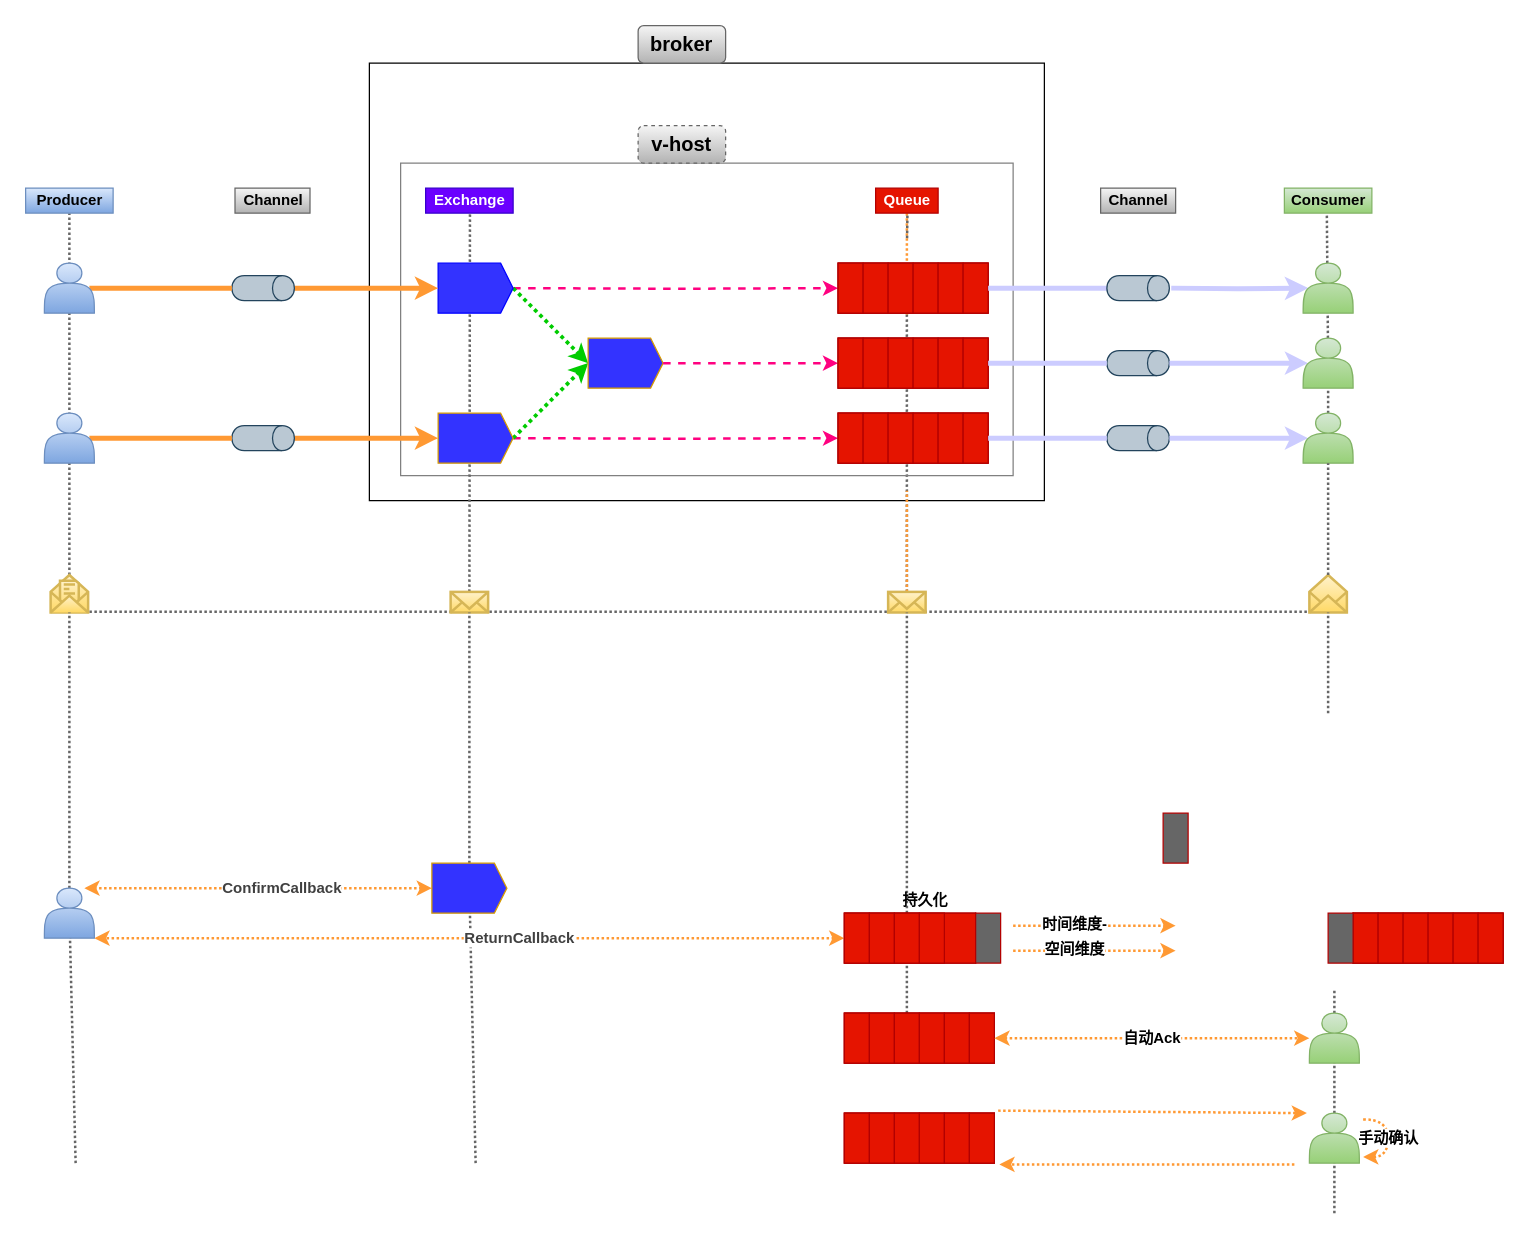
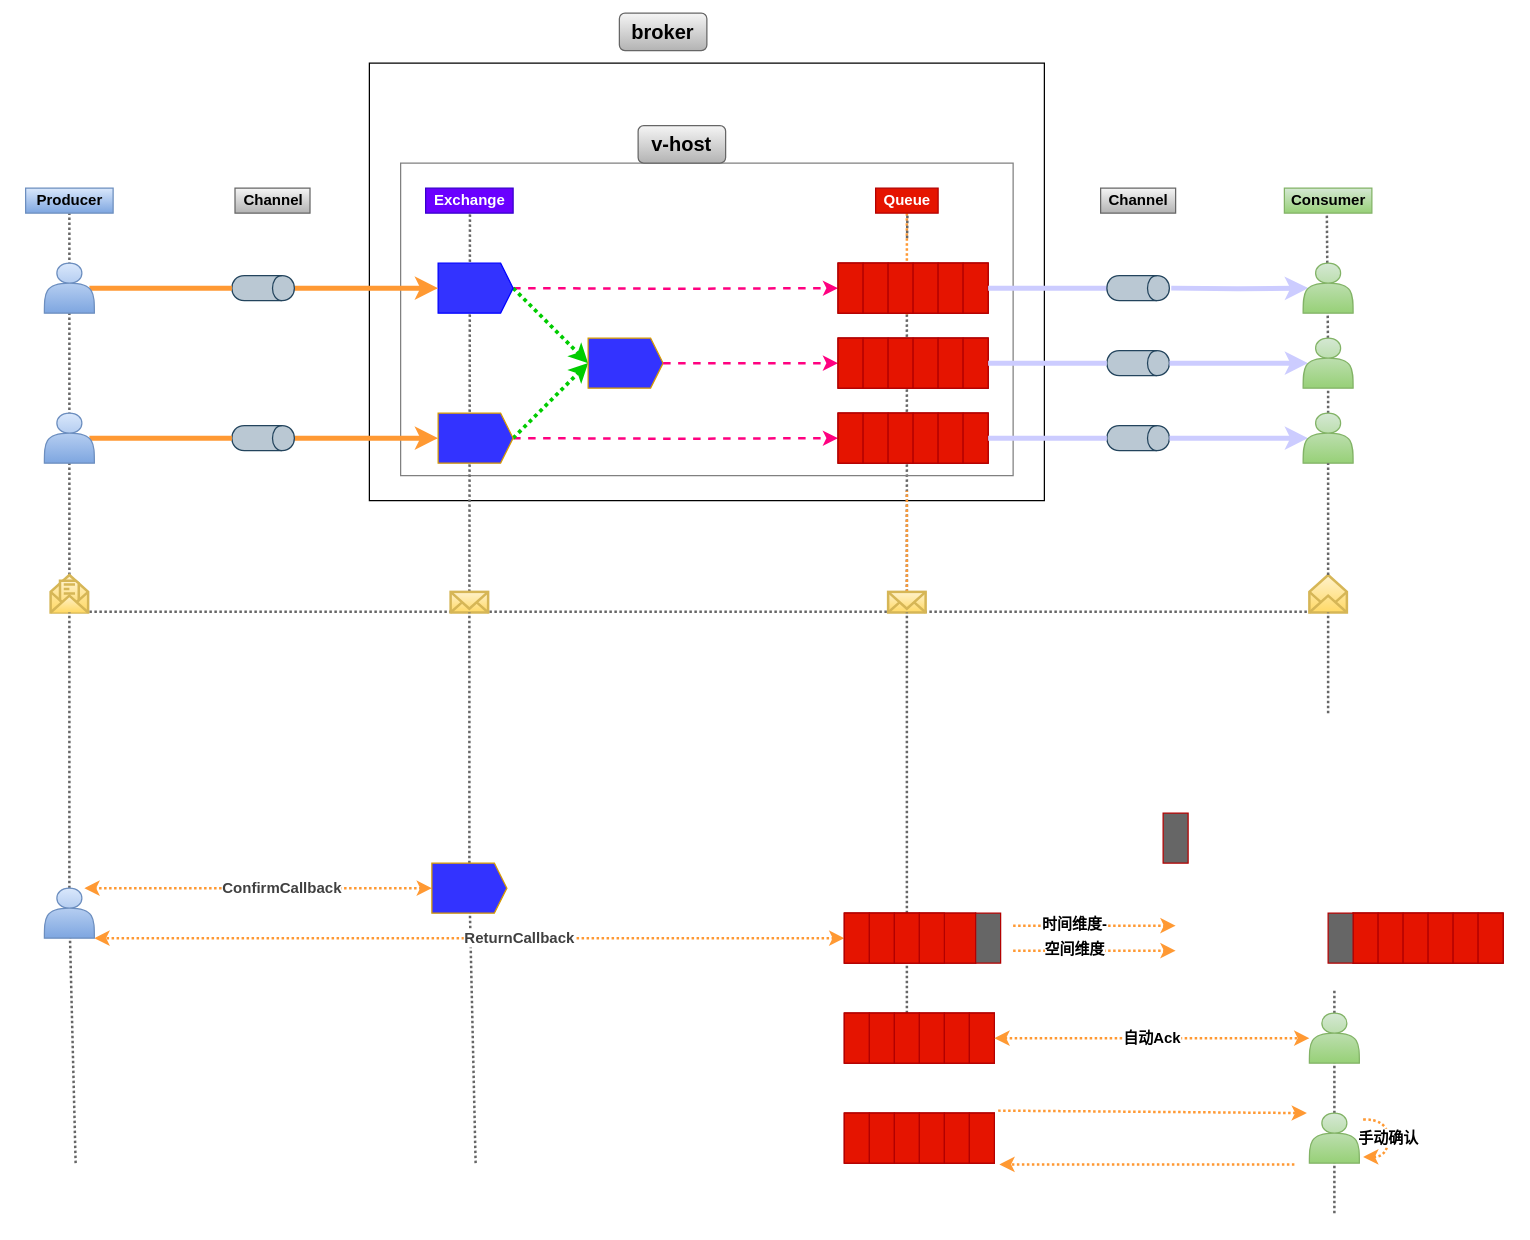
(682, 44) -> (663, 32)
(682, 144) -> (682, 144)
(932, 901) -> none
